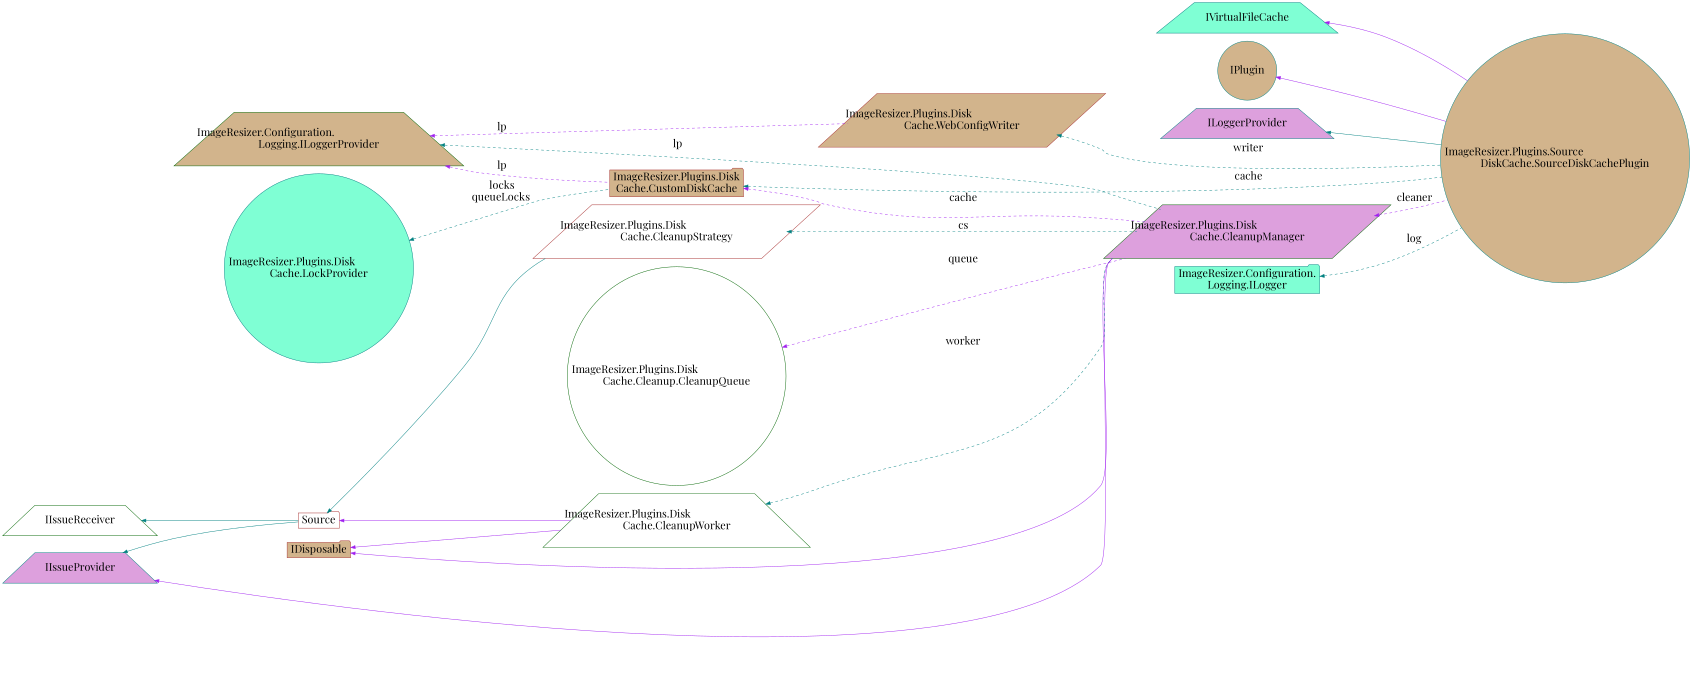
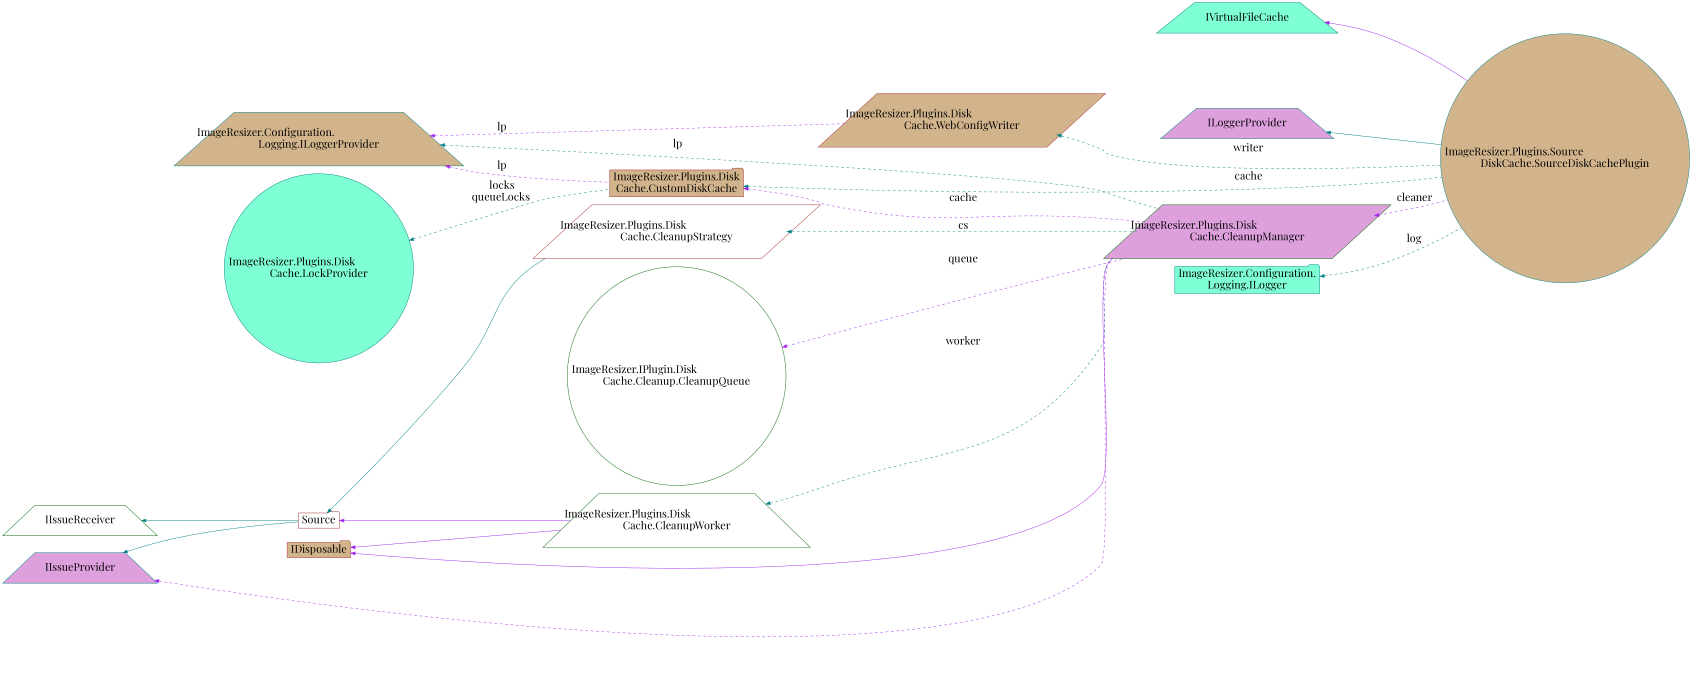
(1247, 71) -> none
(319, 139) -> (319, 139)
(677, 376) -> (677, 376)
(789, 636) -> (789, 636)
